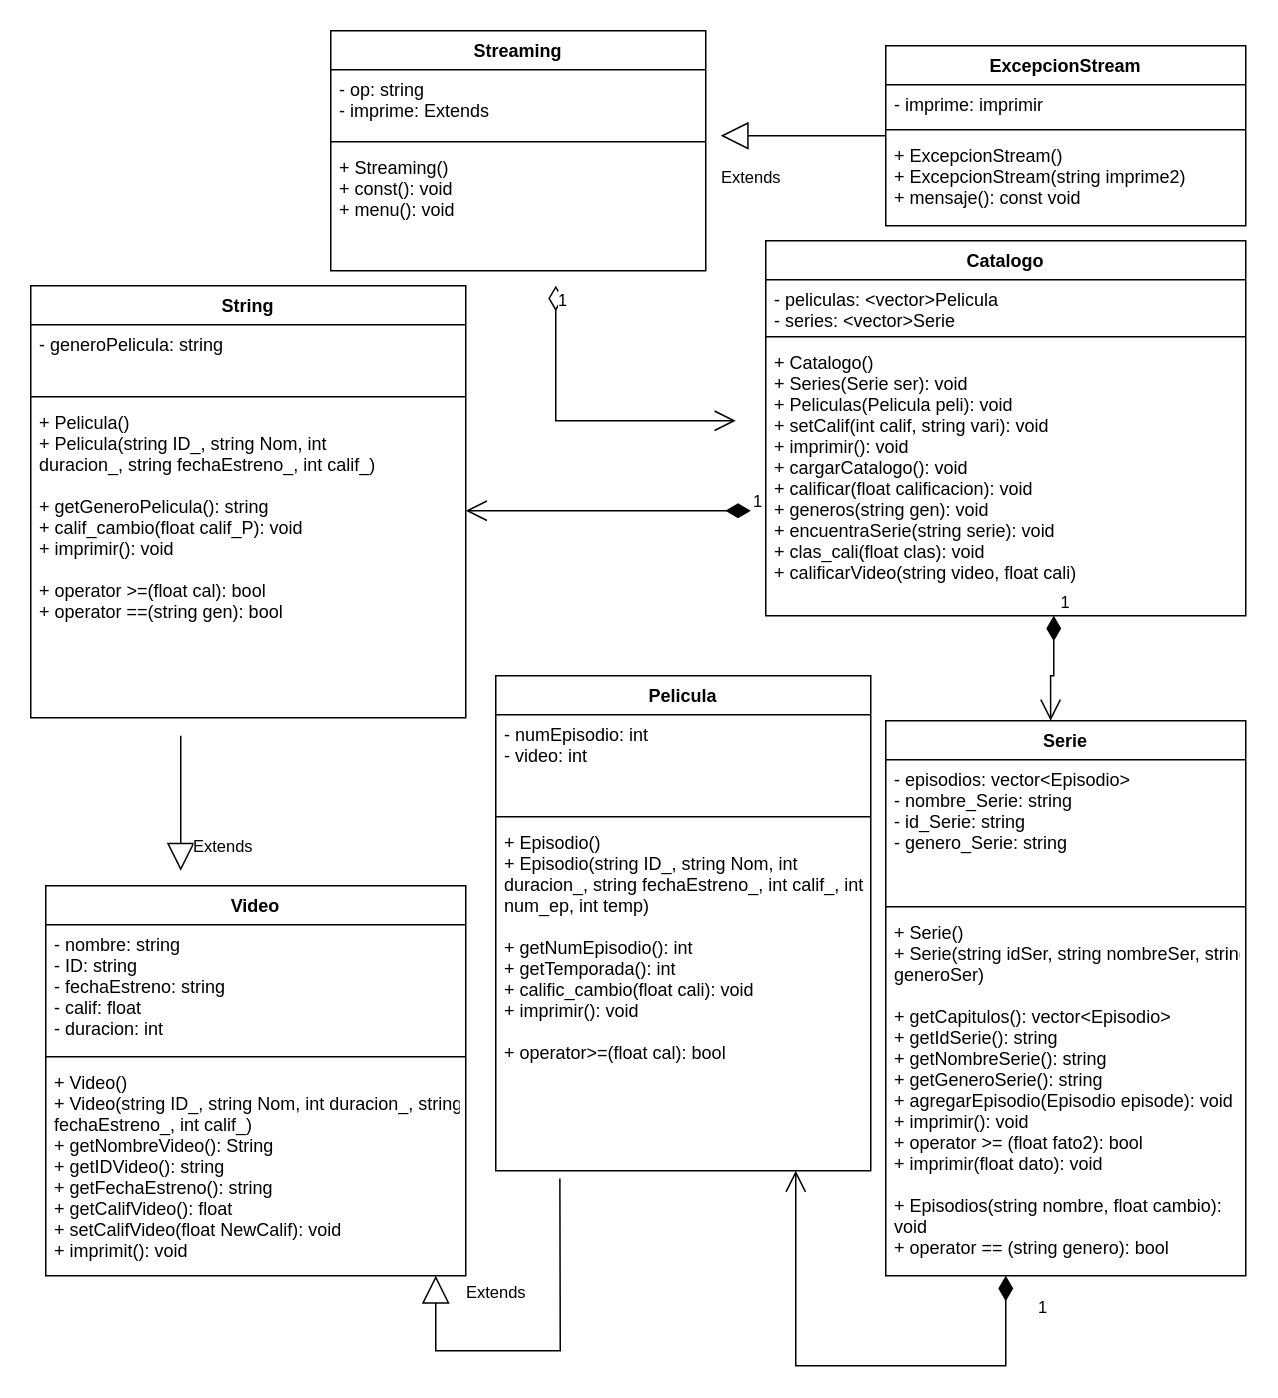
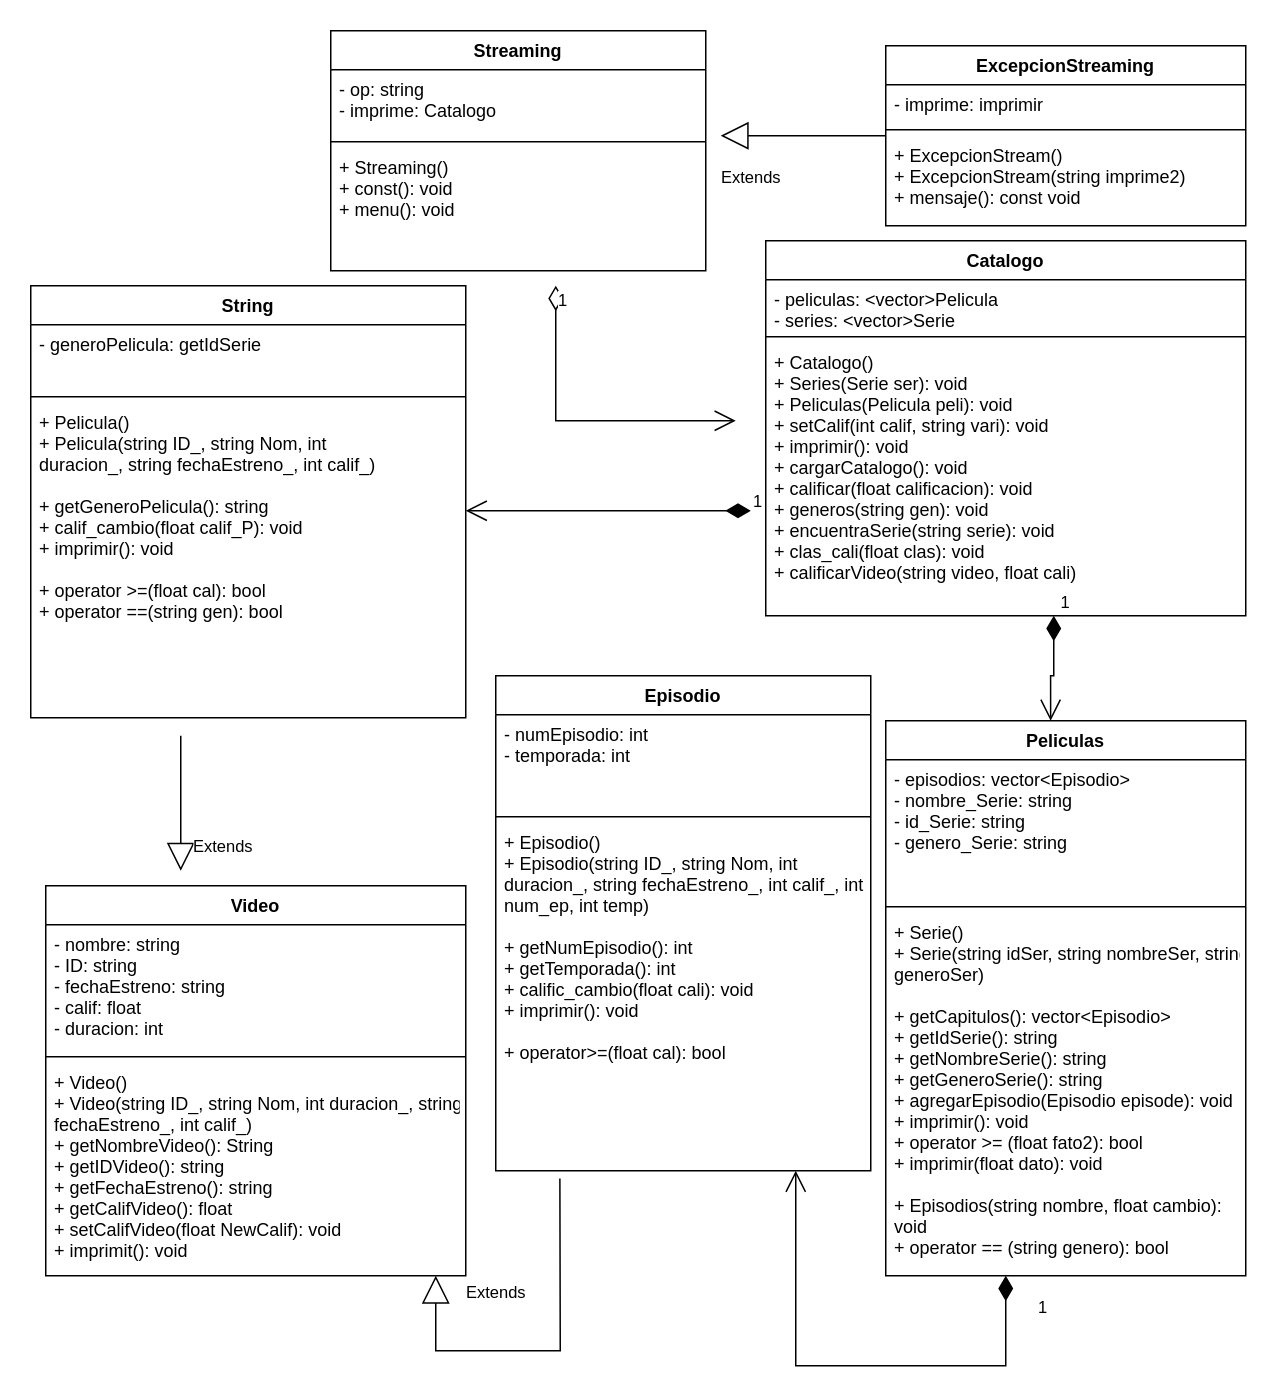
(1065, 66) -> (1065, 66)
(390, 90) -> (390, 90)
(144, 345) -> (164, 345)
(683, 696) -> (683, 696)
(581, 735) -> (581, 735)
(1065, 741) -> (1065, 741)
